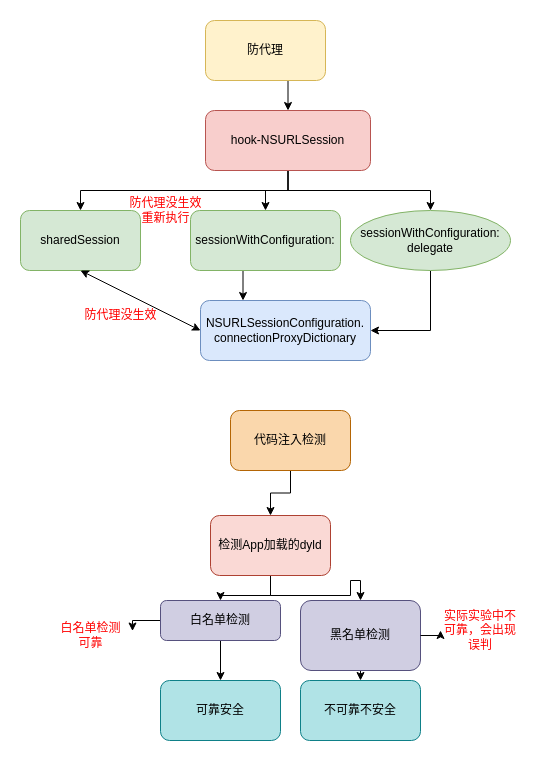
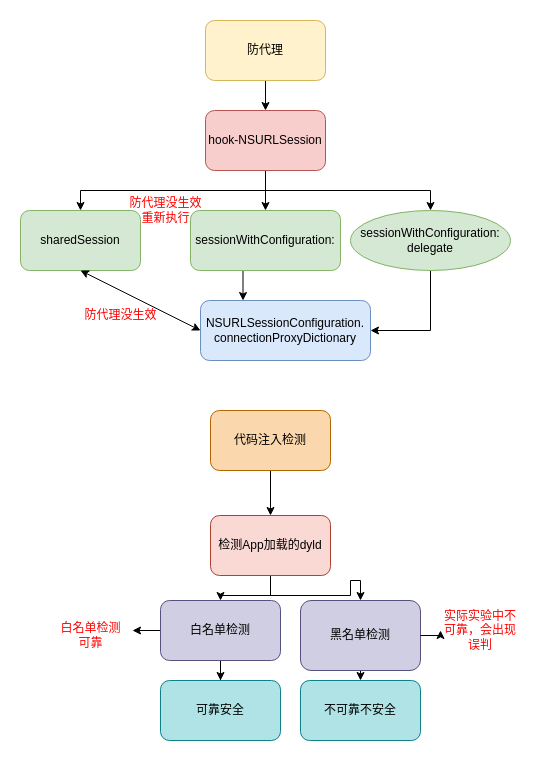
(288, 141) -> (266, 141)
(291, 441) -> (271, 441)
(221, 621) -> (221, 631)
